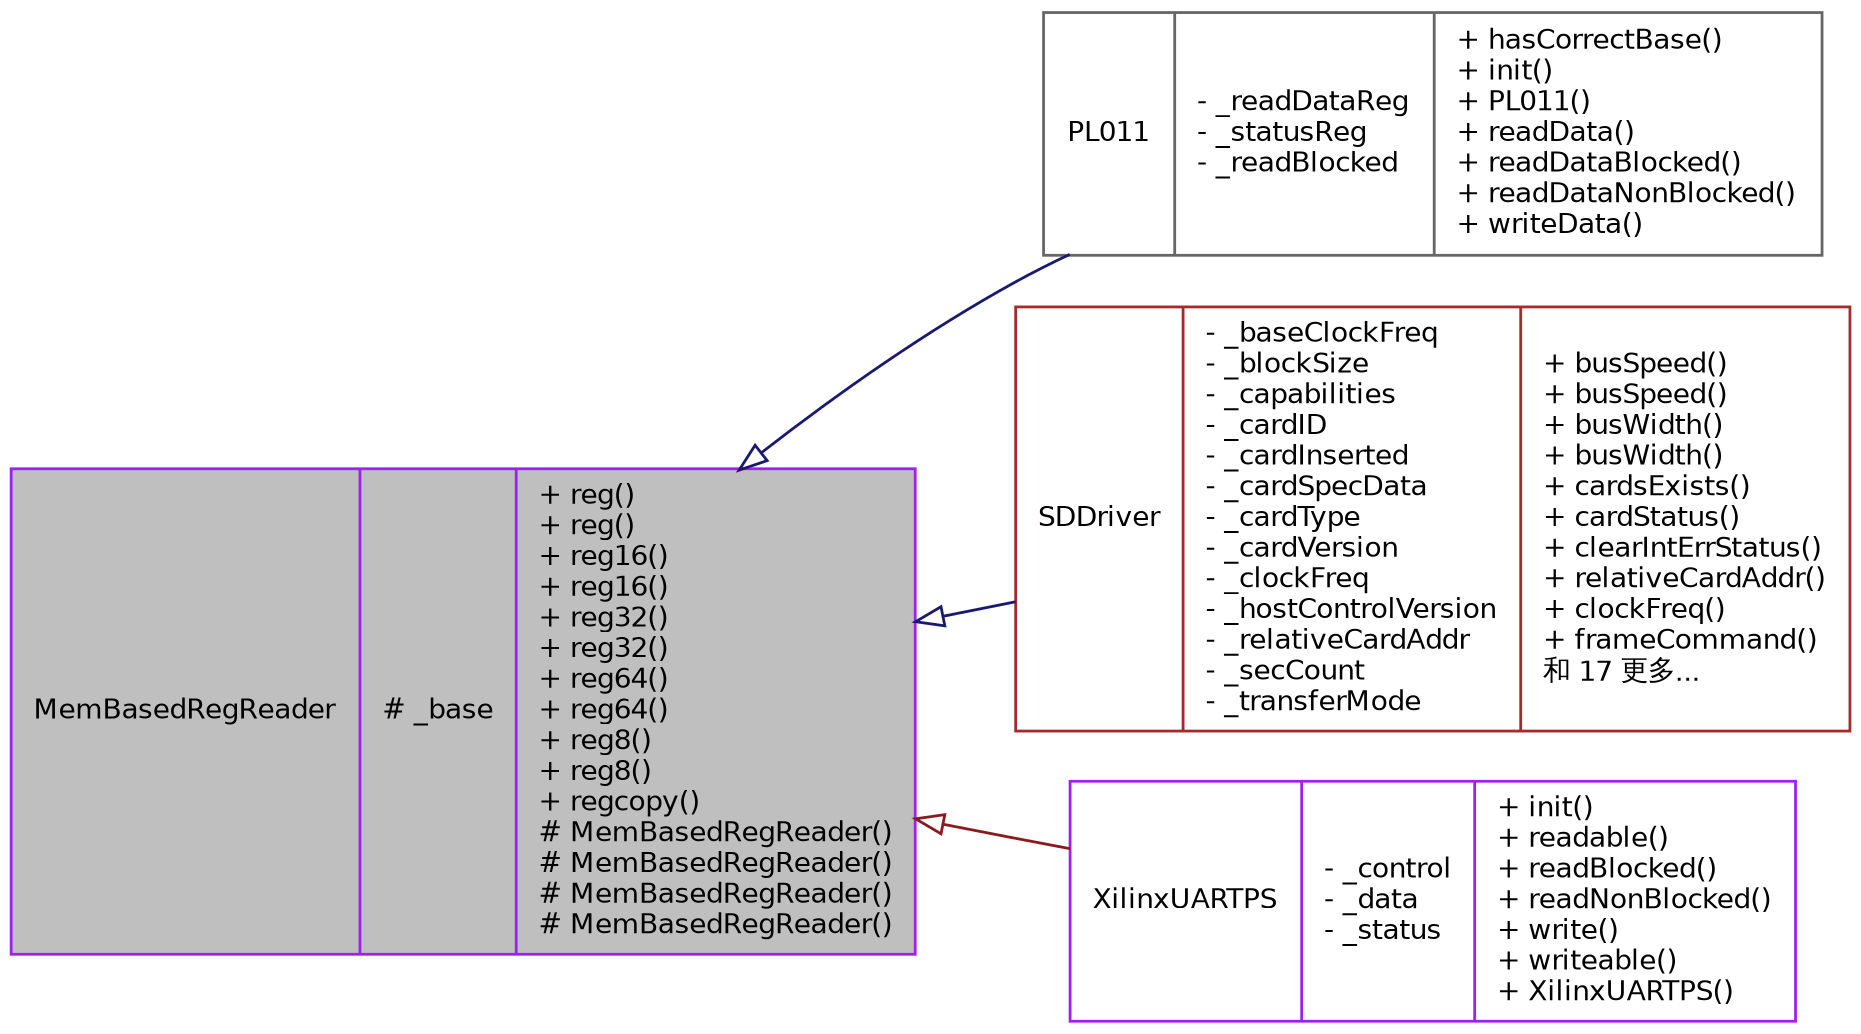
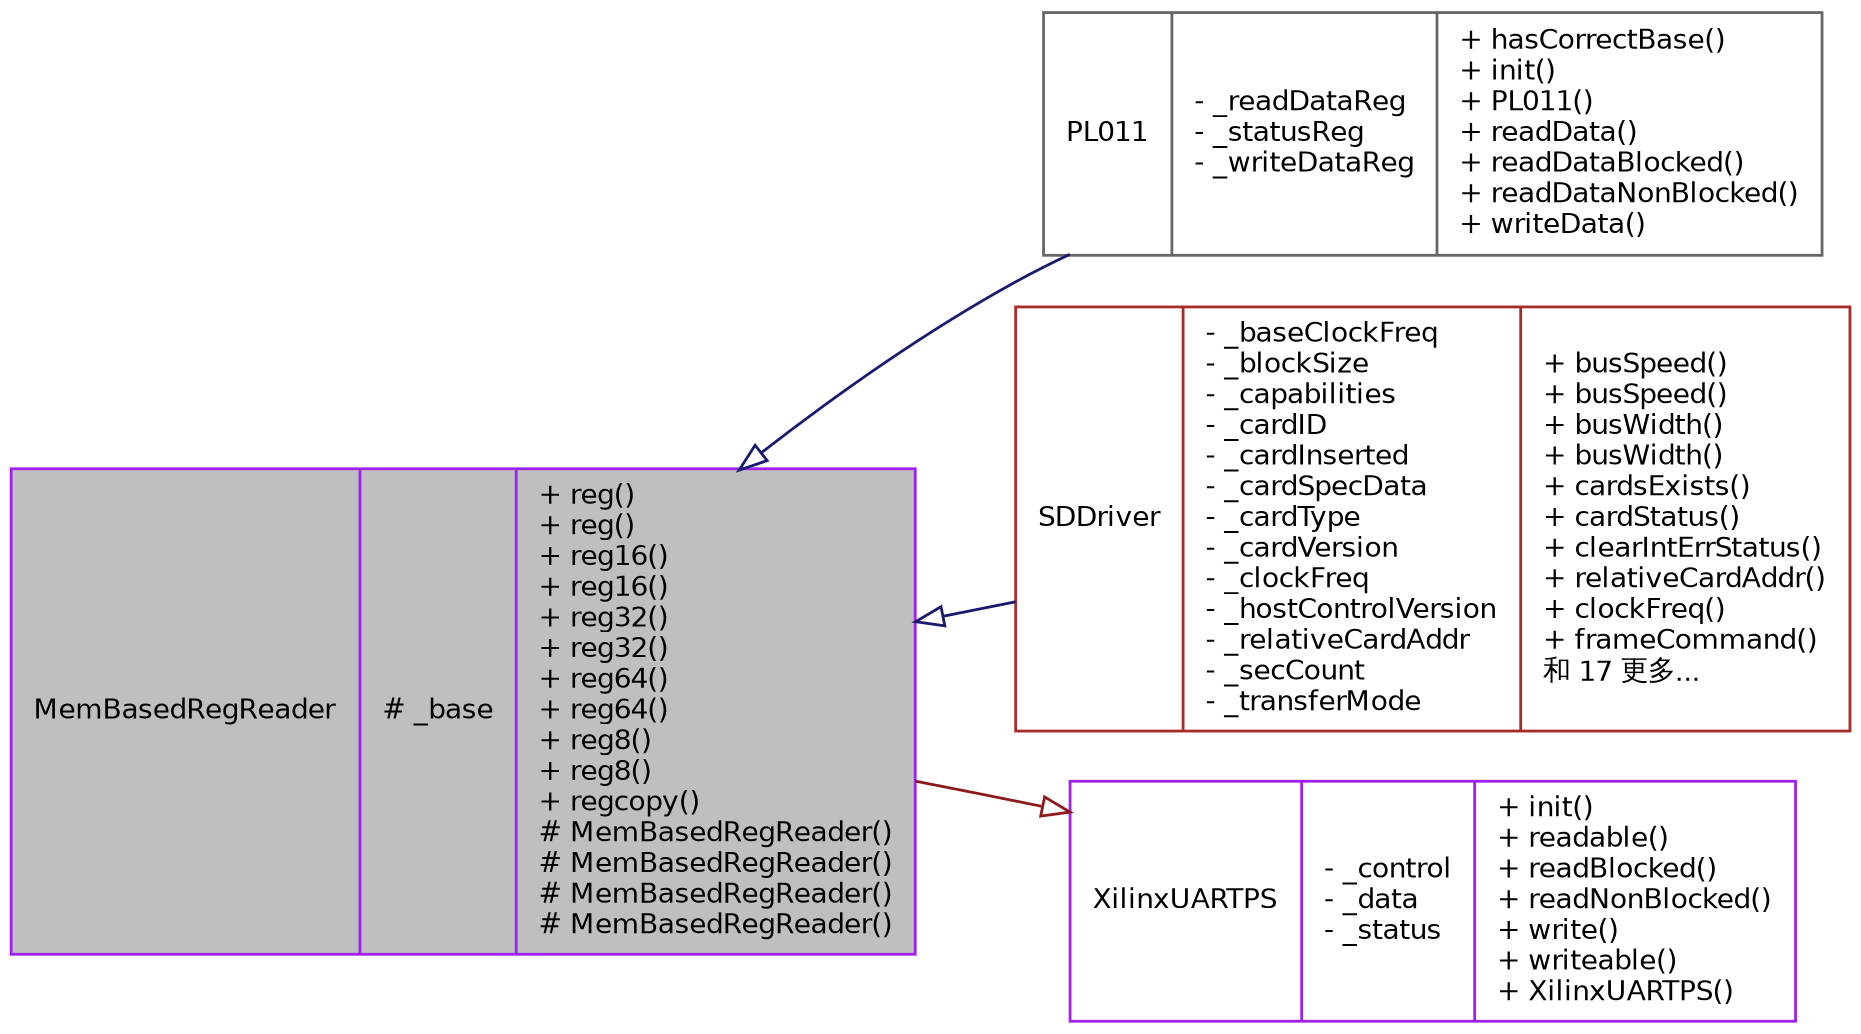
(1299, 163) -> (1304, 163)
(1007, 837) -> (979, 794)
